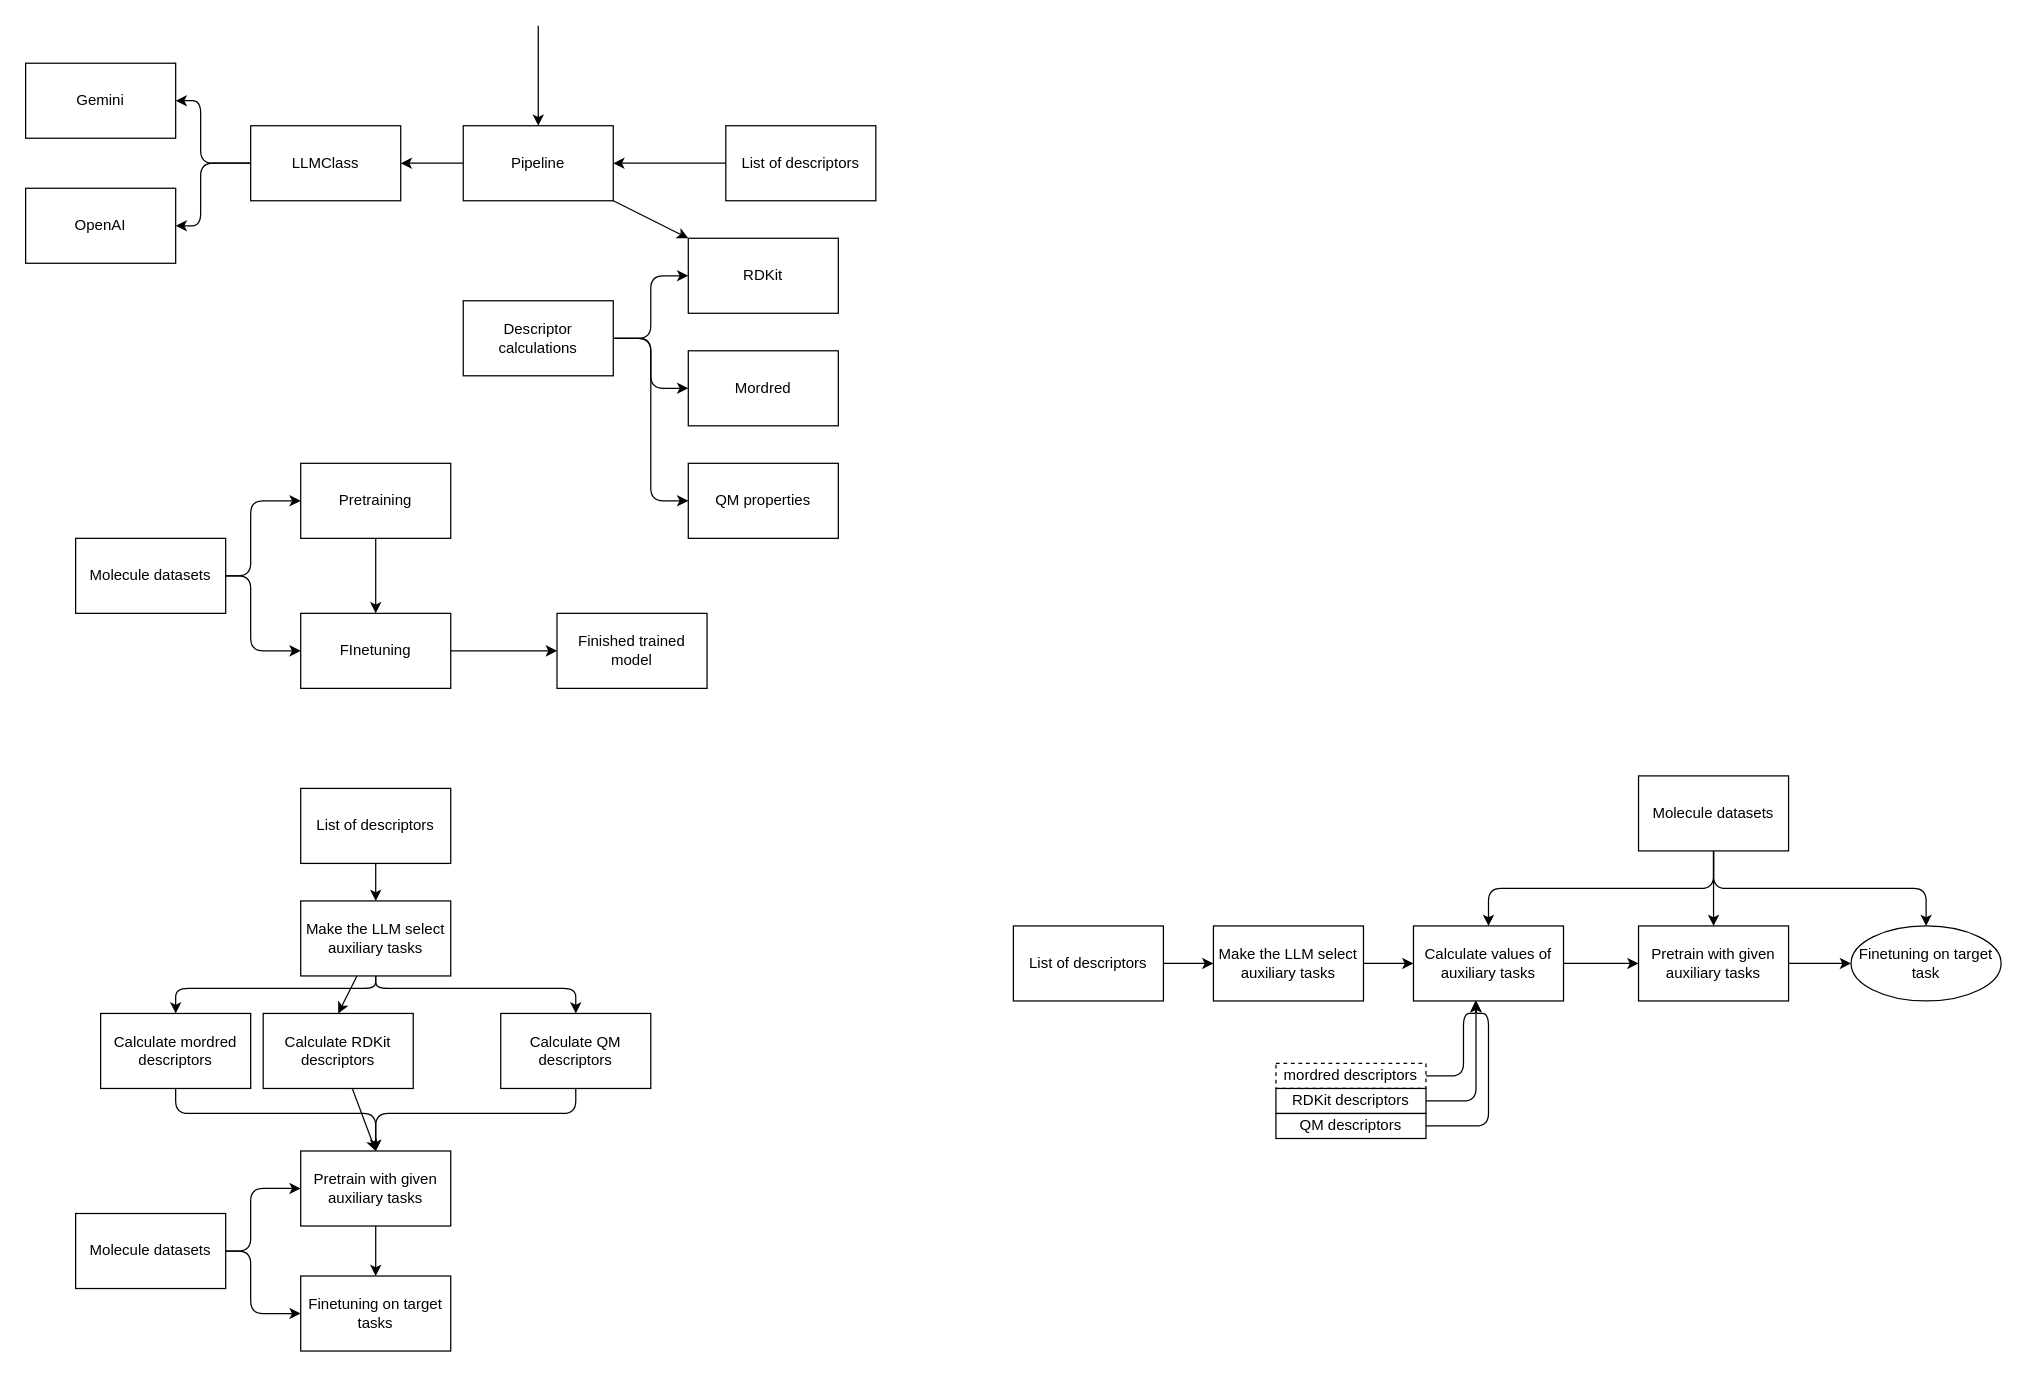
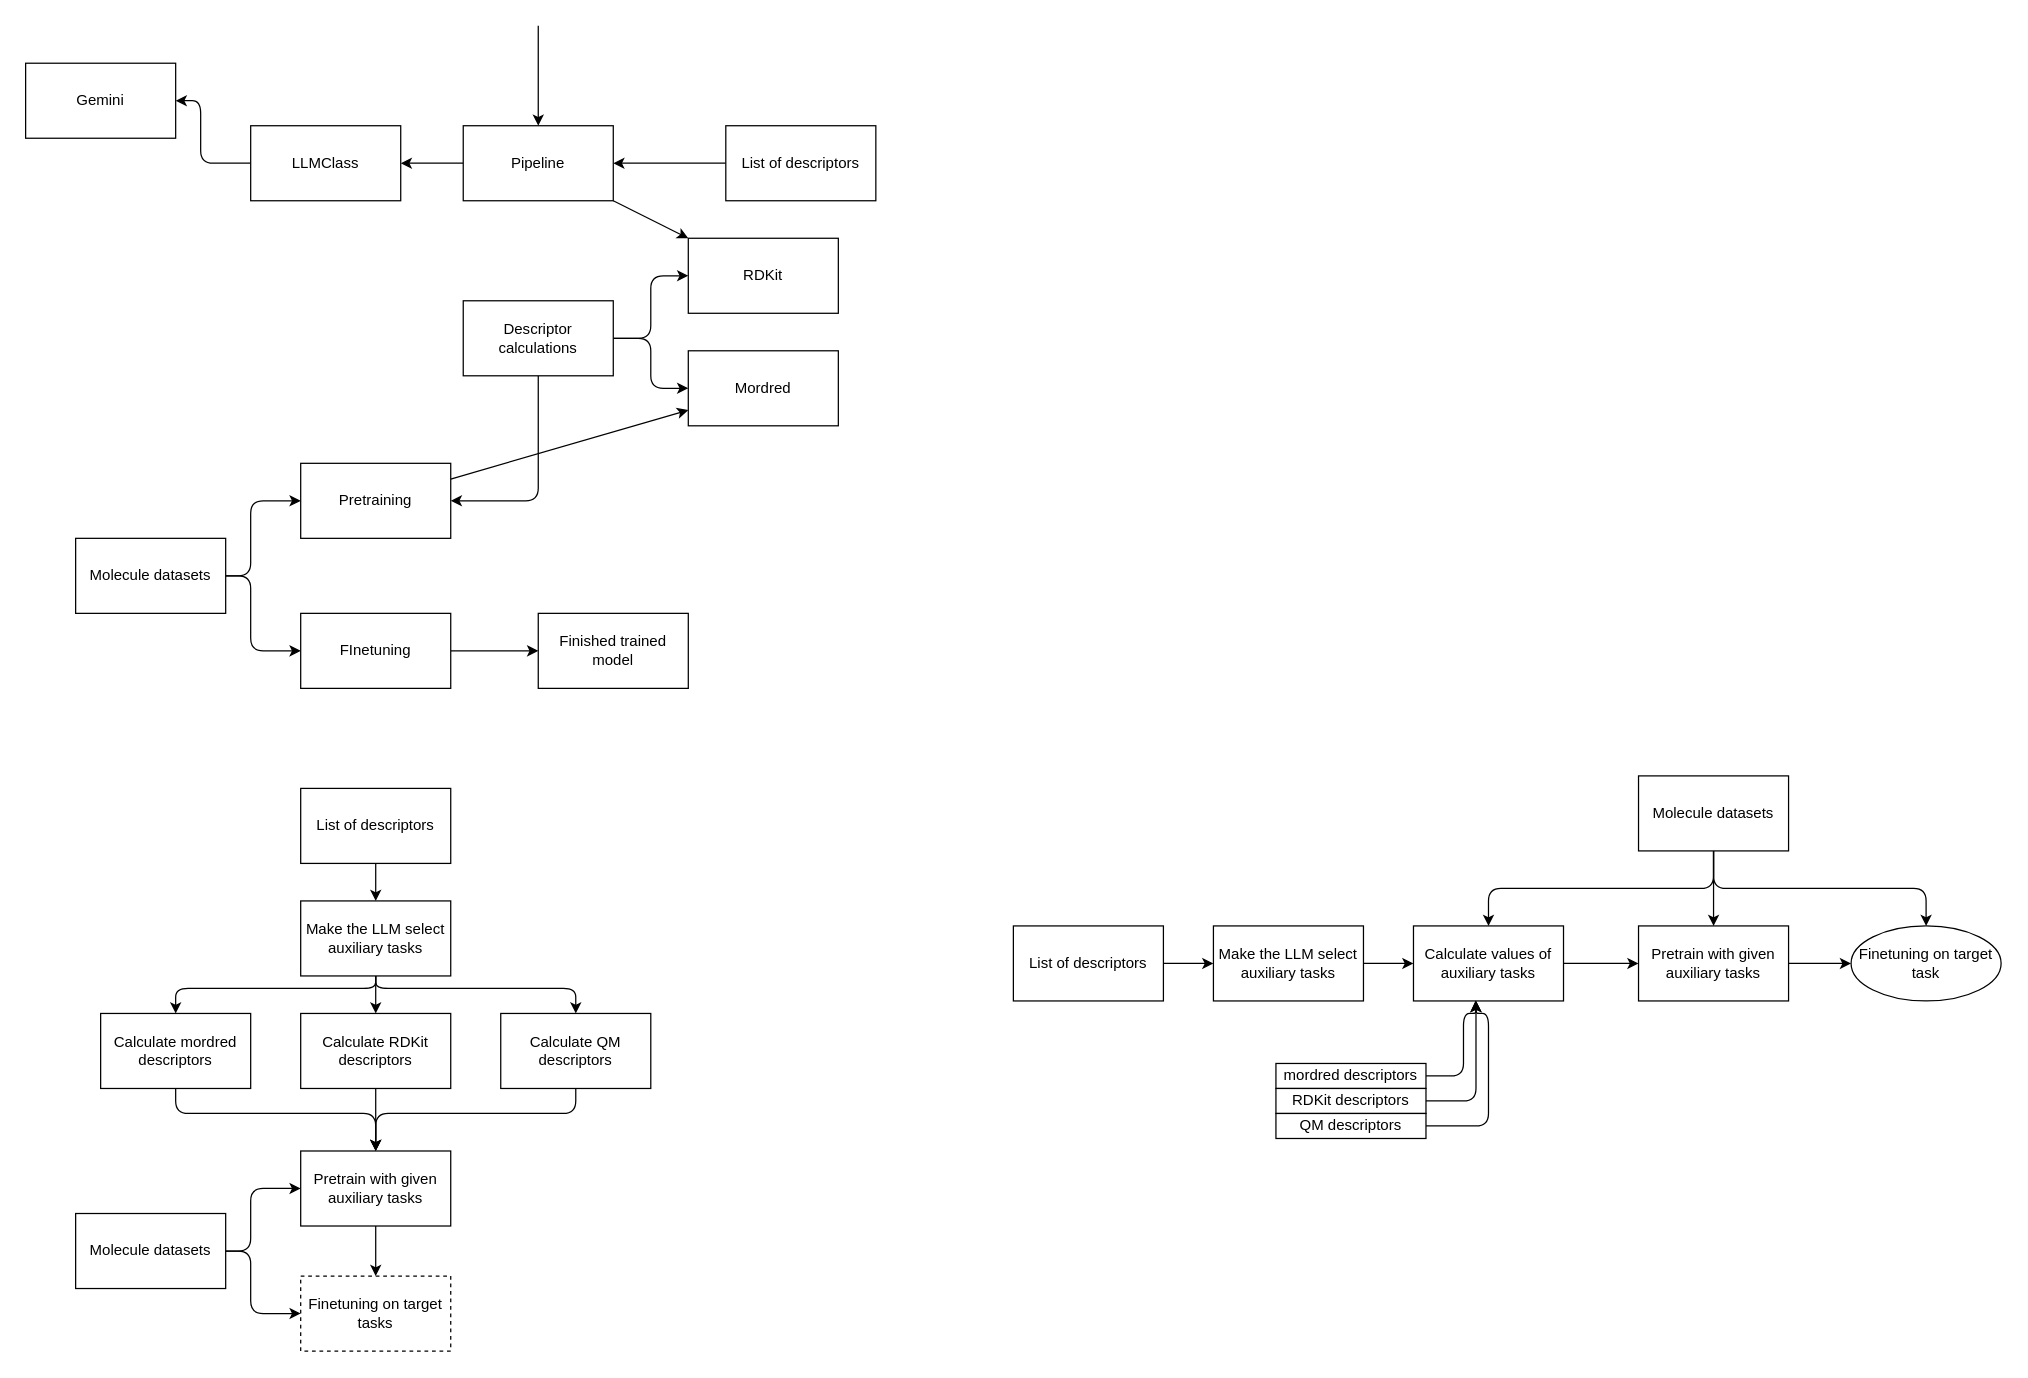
(201, 200) -> none
(101, 226) -> none
(651, 452) -> none
none -> (538, 472)
(763, 501) -> none
(376, 571) -> (565, 446)
(632, 651) -> (613, 651)
(338, 1051) -> (376, 1051)
(1351, 1076) -> (1351, 1076)
(376, 1313) -> (376, 1313)
